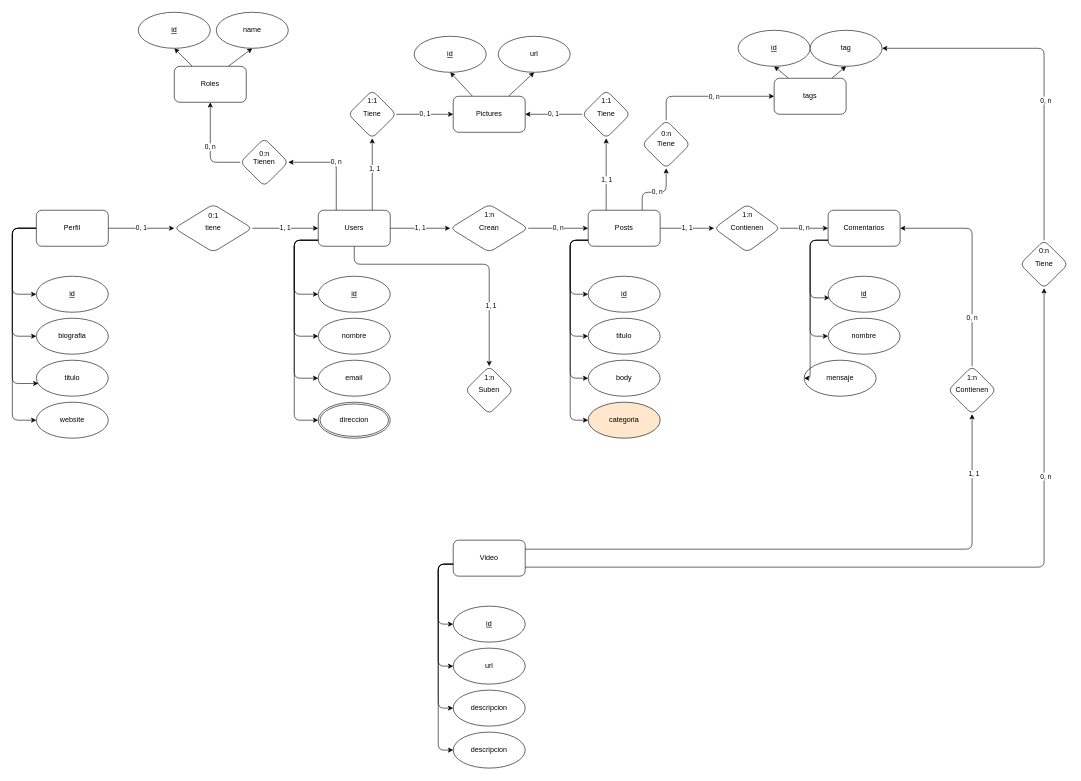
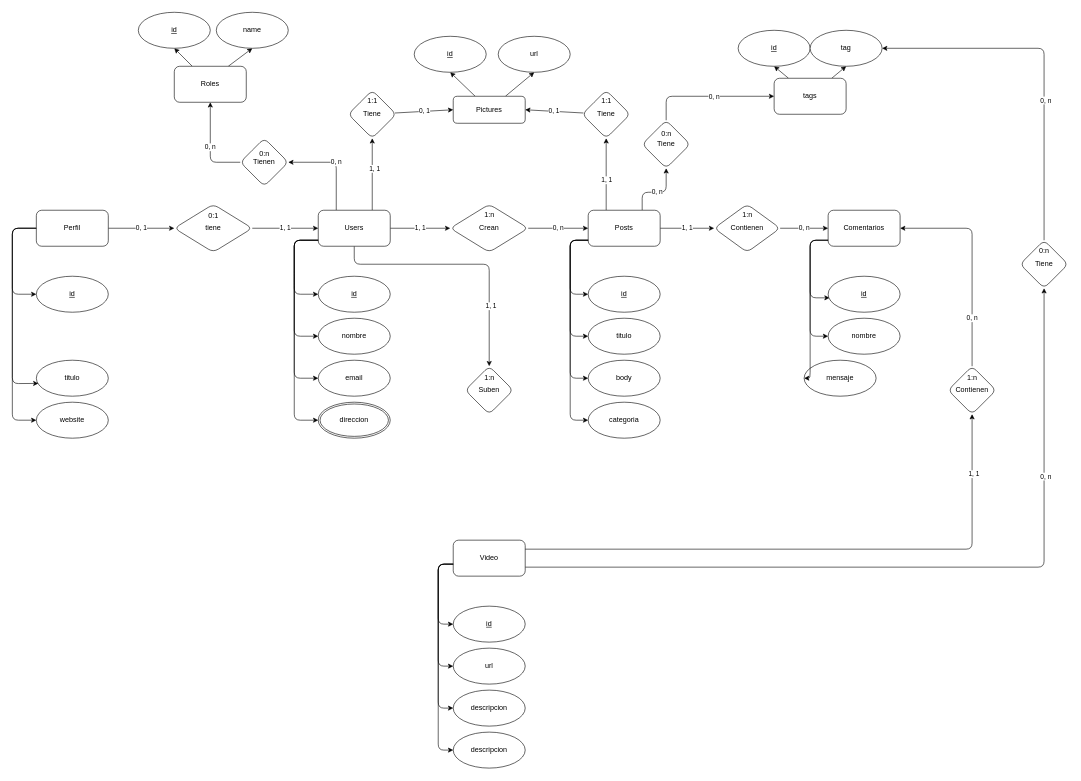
(489, 114) -> (489, 110)
(30, 336) -> none
(72, 336) -> none
(624, 420) -> (624, 420)
